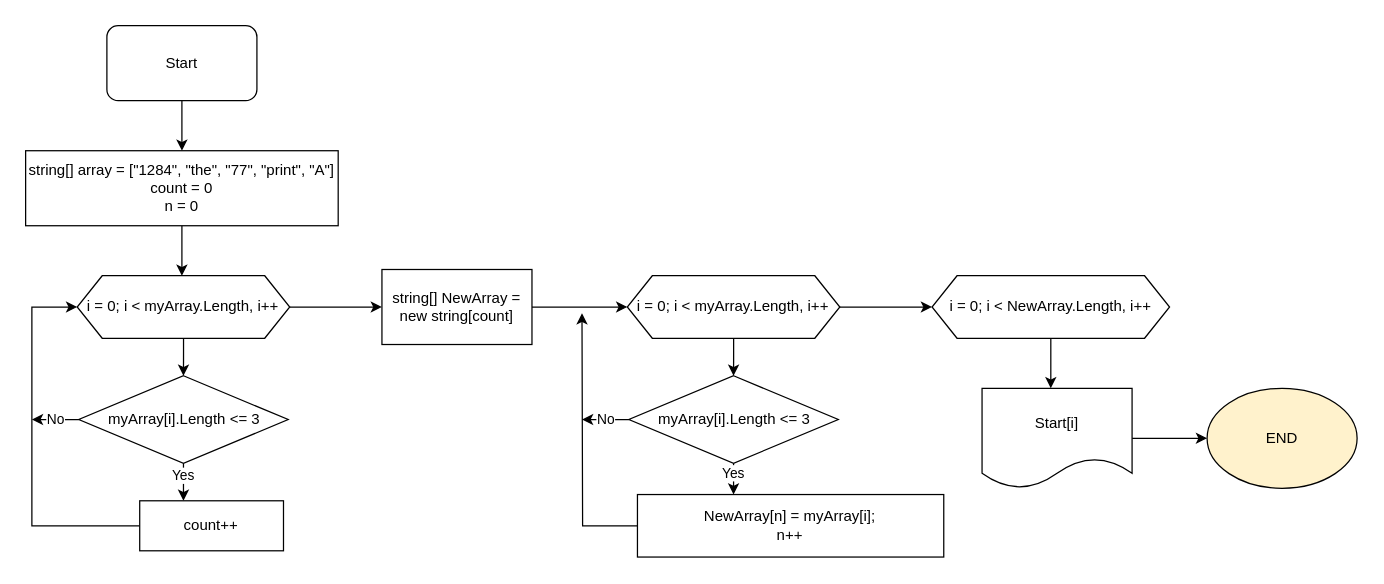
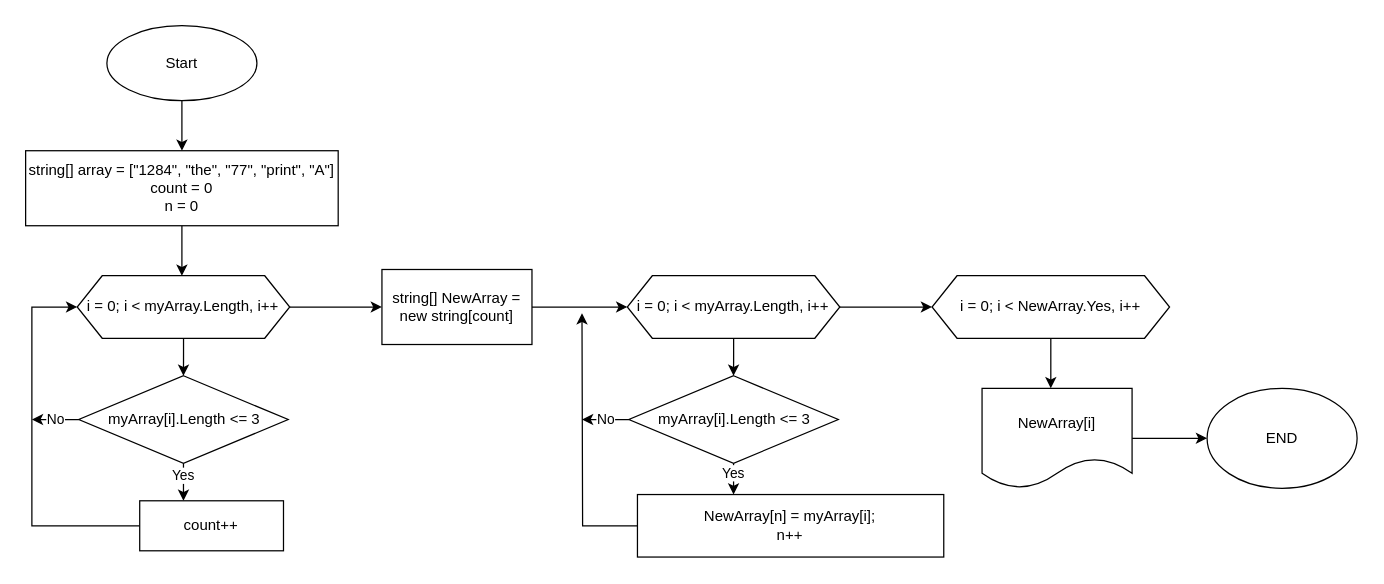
(182, 63) -> (182, 63)
(1051, 307) -> (1051, 307)
(1057, 423) -> (1057, 423)
(1282, 438) -> (1282, 438)
